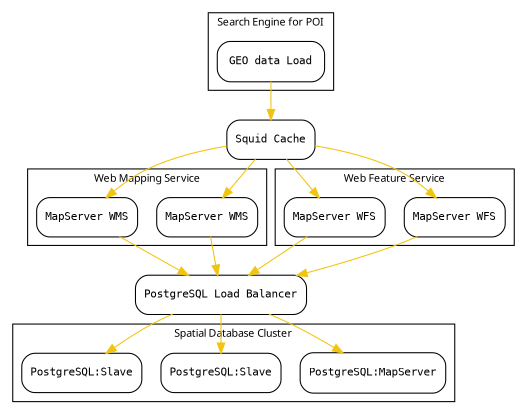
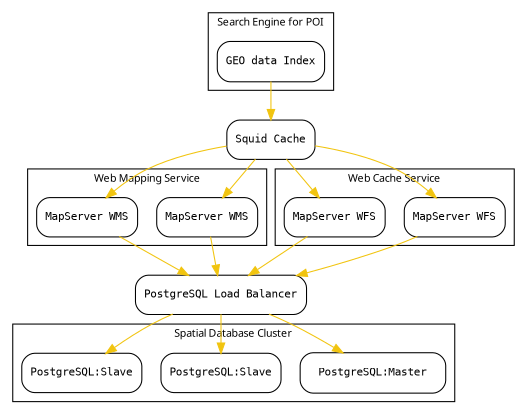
(271, 62) -> (271, 62)
(395, 179) -> (395, 179)
(373, 373) -> (373, 373)
